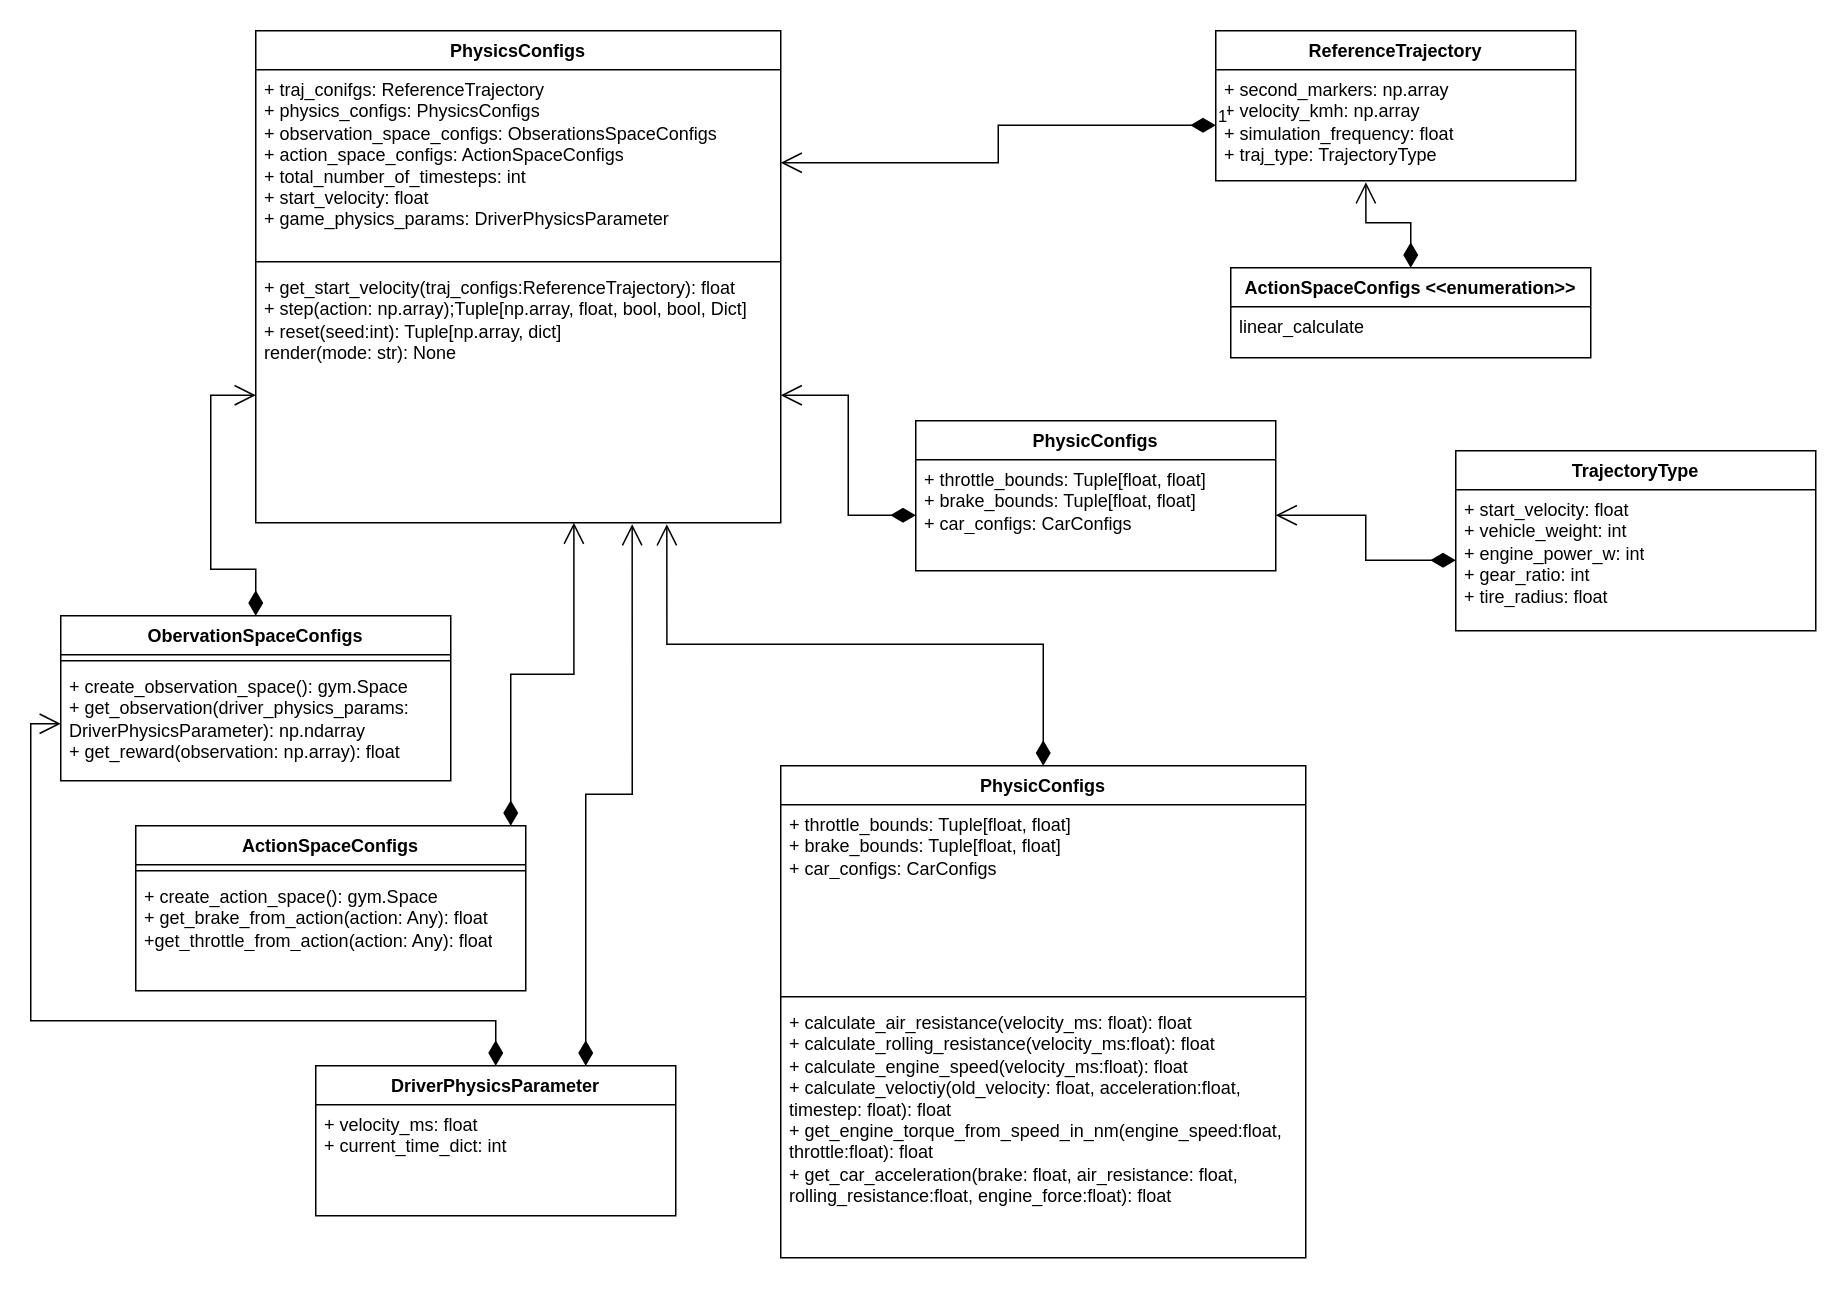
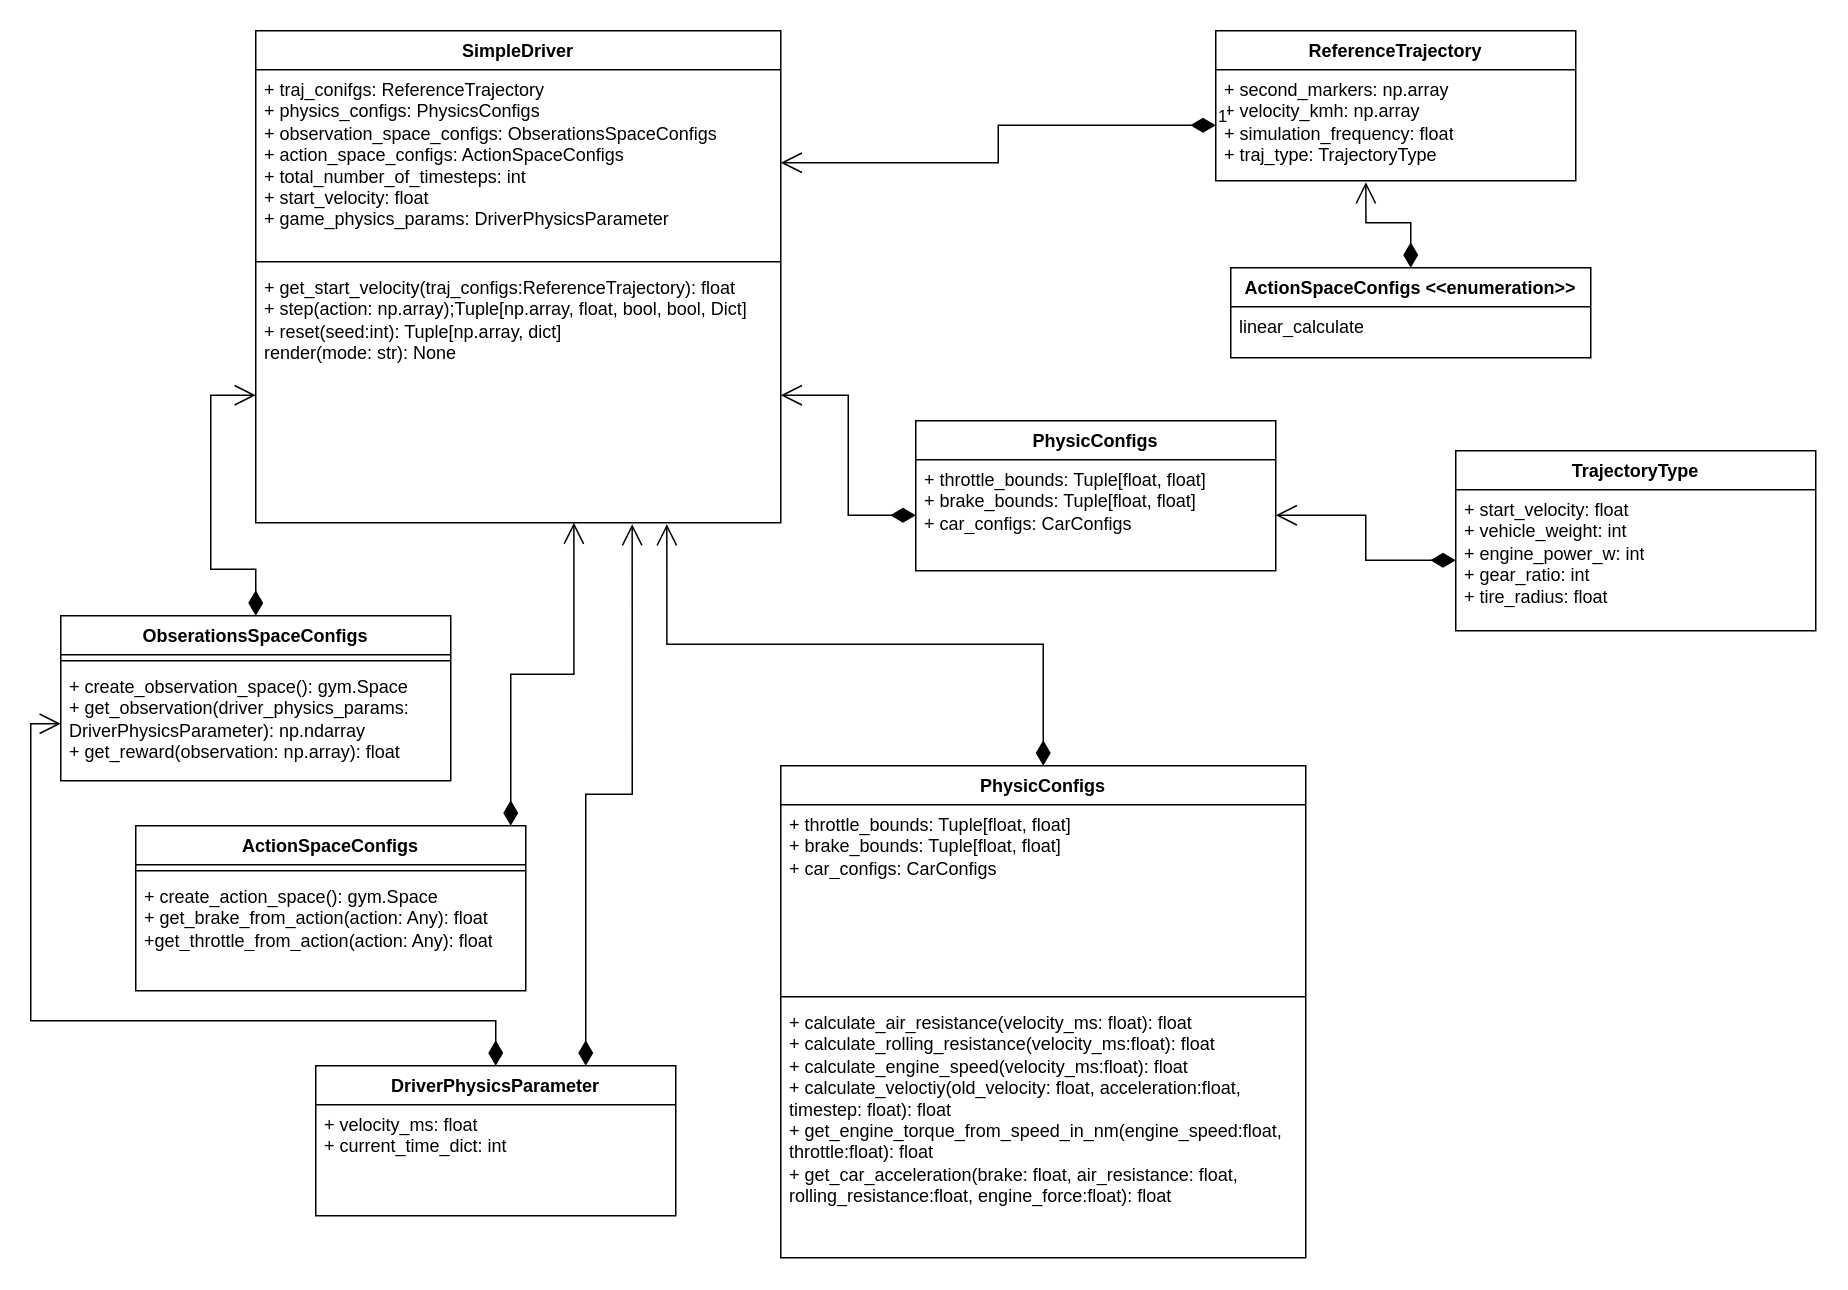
(518, 52) -> (518, 52)
(256, 637) -> (256, 637)
